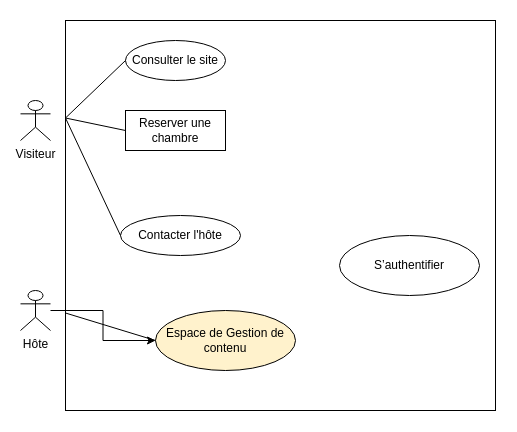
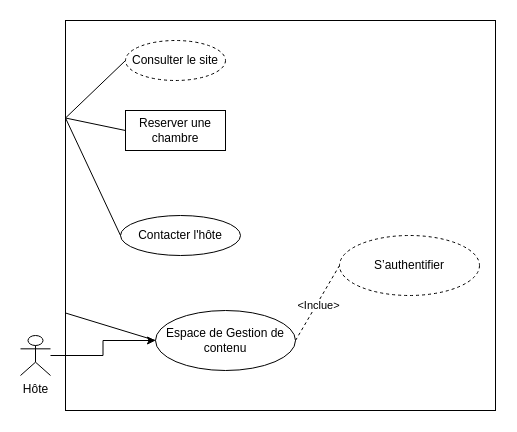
(176, 61) -> (176, 61)
(36, 121) -> none
(410, 266) -> (410, 266)
none -> (318, 303)
(36, 311) -> (36, 356)
(226, 341) -> (226, 341)
